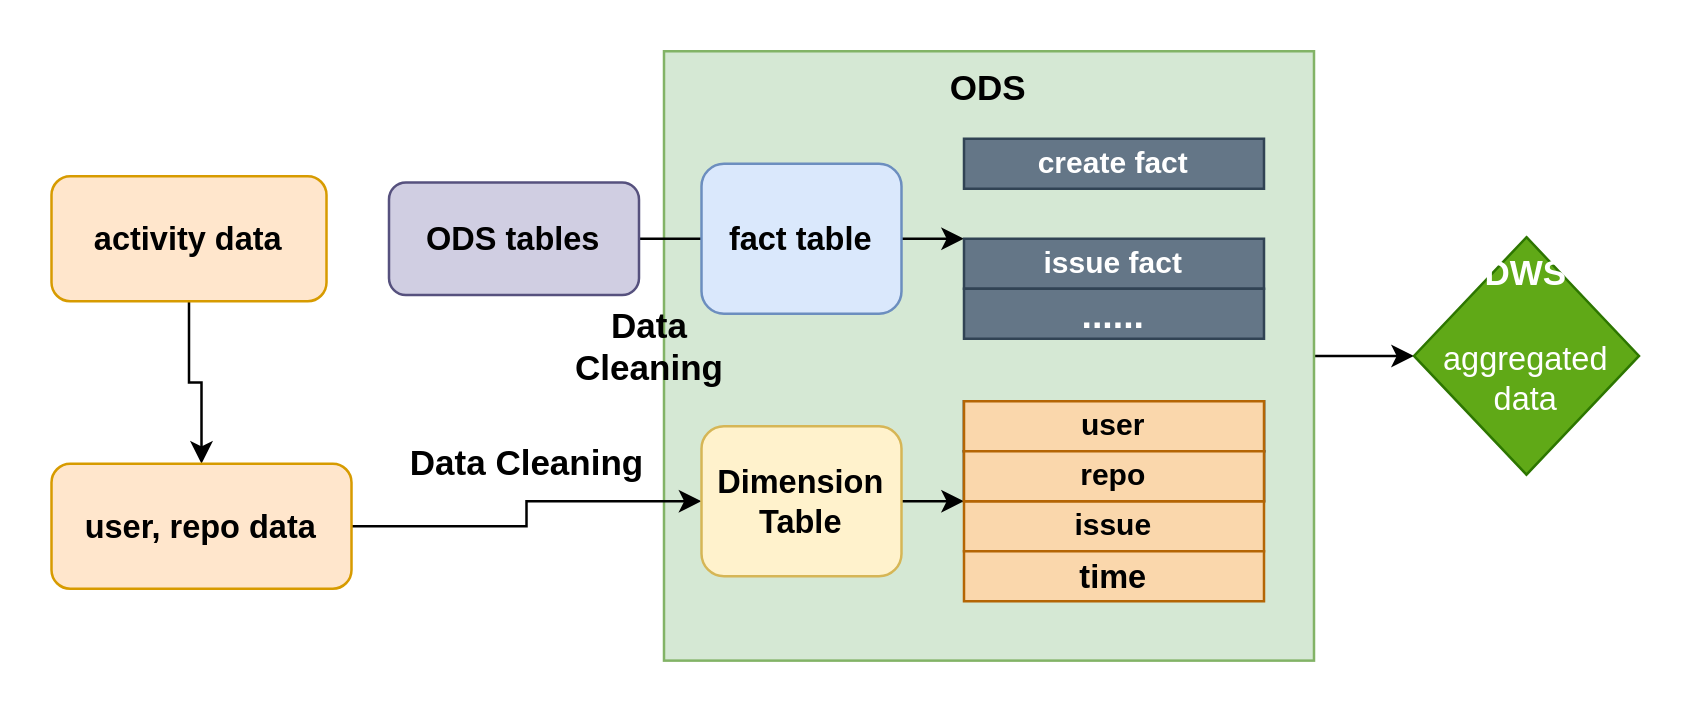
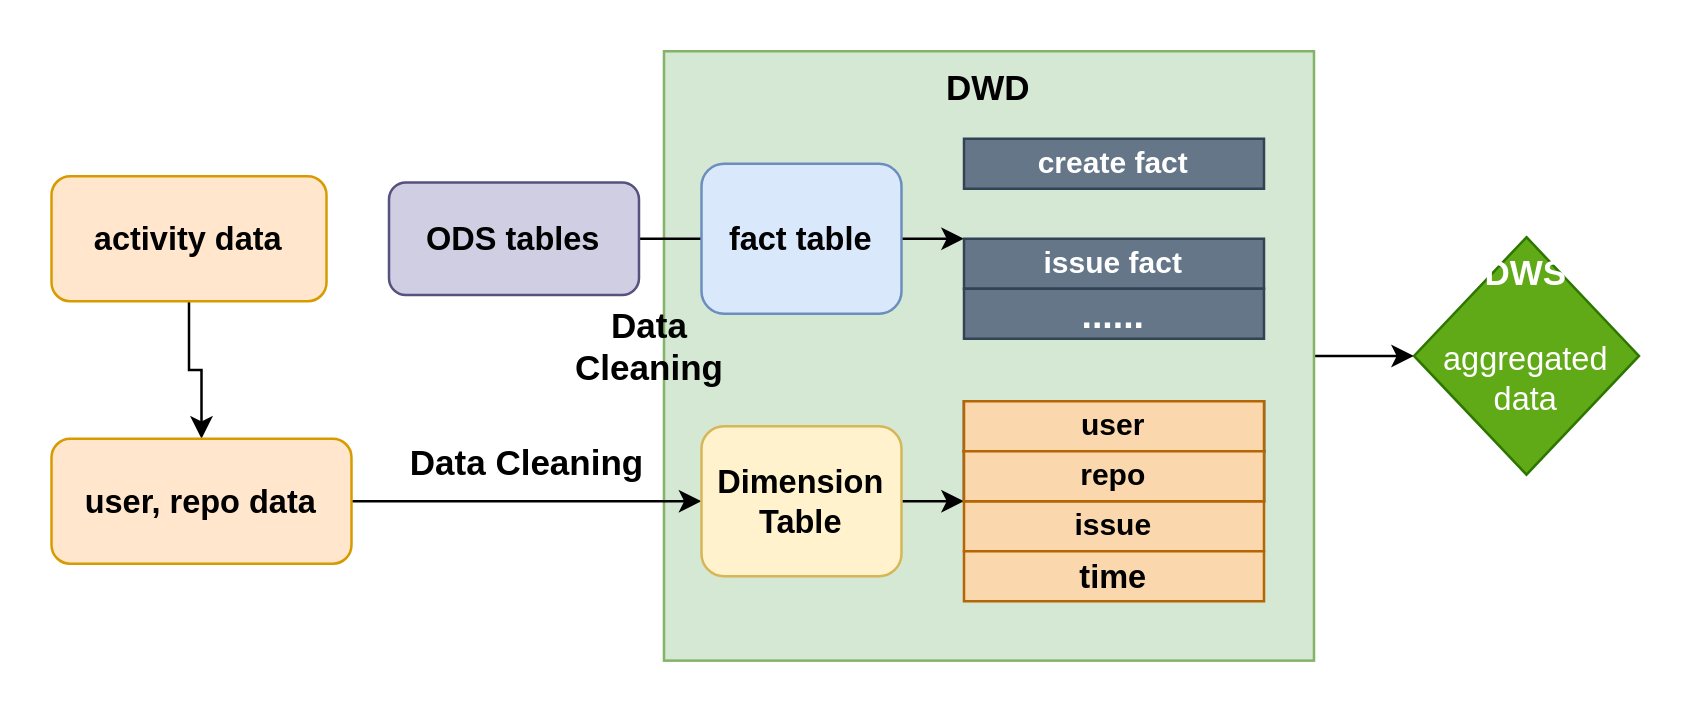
(989, 90) -> (989, 90)
(201, 526) -> (201, 501)
